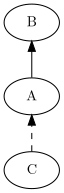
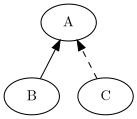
(32, 64) -> (48, 64)
